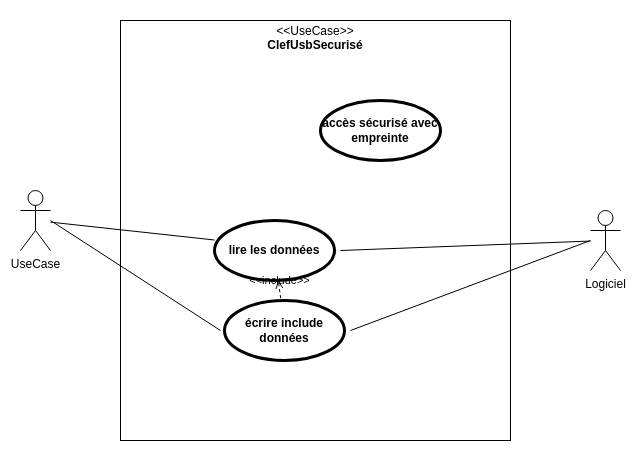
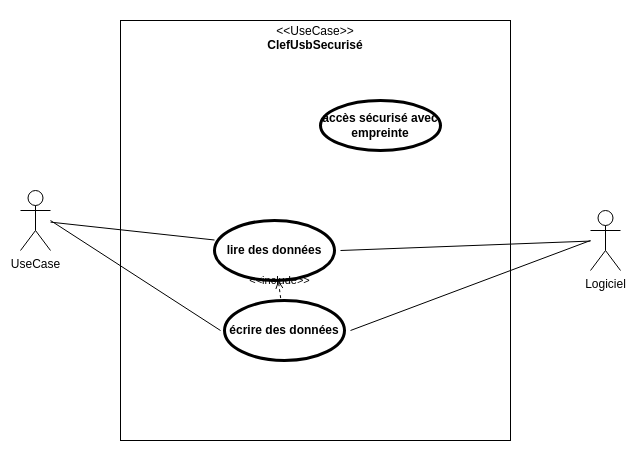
(381, 131) -> (381, 126)
(275, 251) -> (275, 251)
(285, 331) -> (285, 331)
